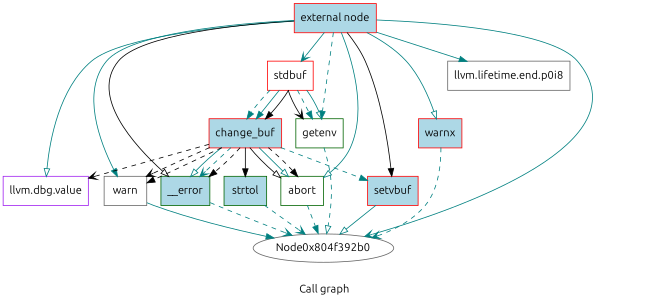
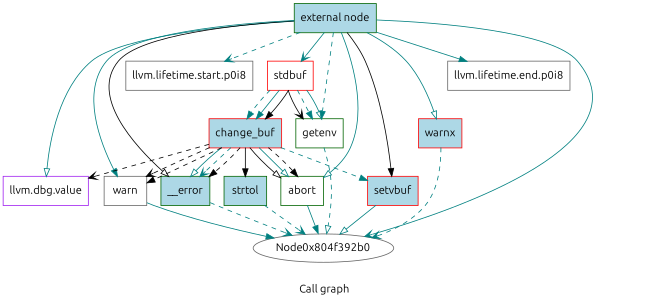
(335, 18) -> (335, 18)
none -> (189, 76)
(311, 216) -> (311, 216)
